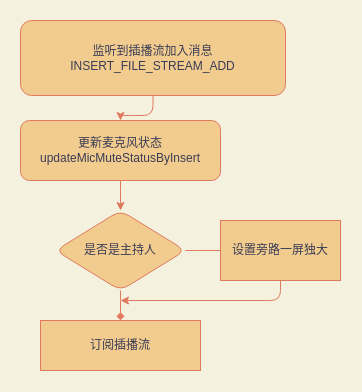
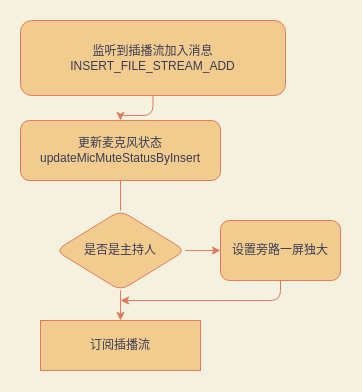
(121, 202) -> (121, 206)
(215, 251) -> (212, 251)
(281, 251) -> (281, 251)
(121, 312) -> (121, 312)
